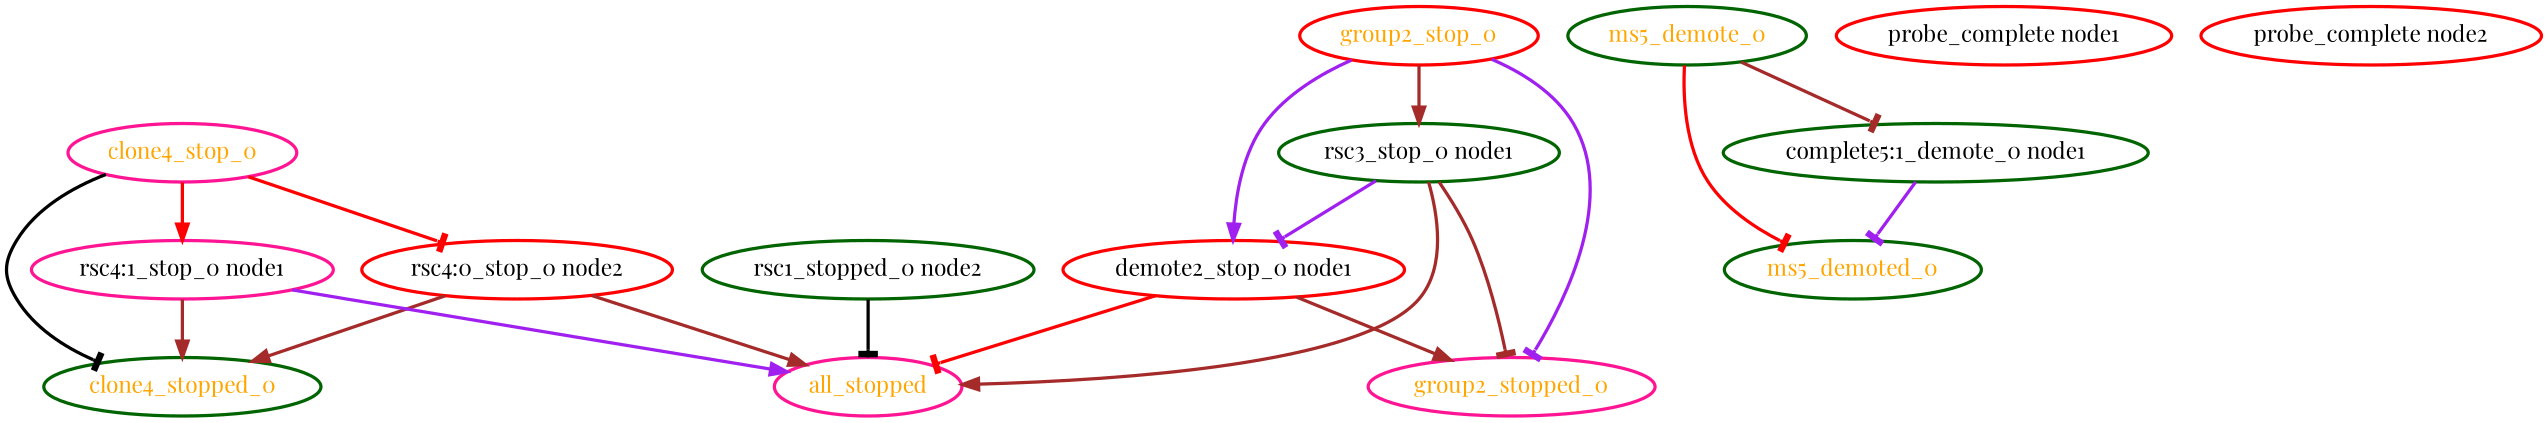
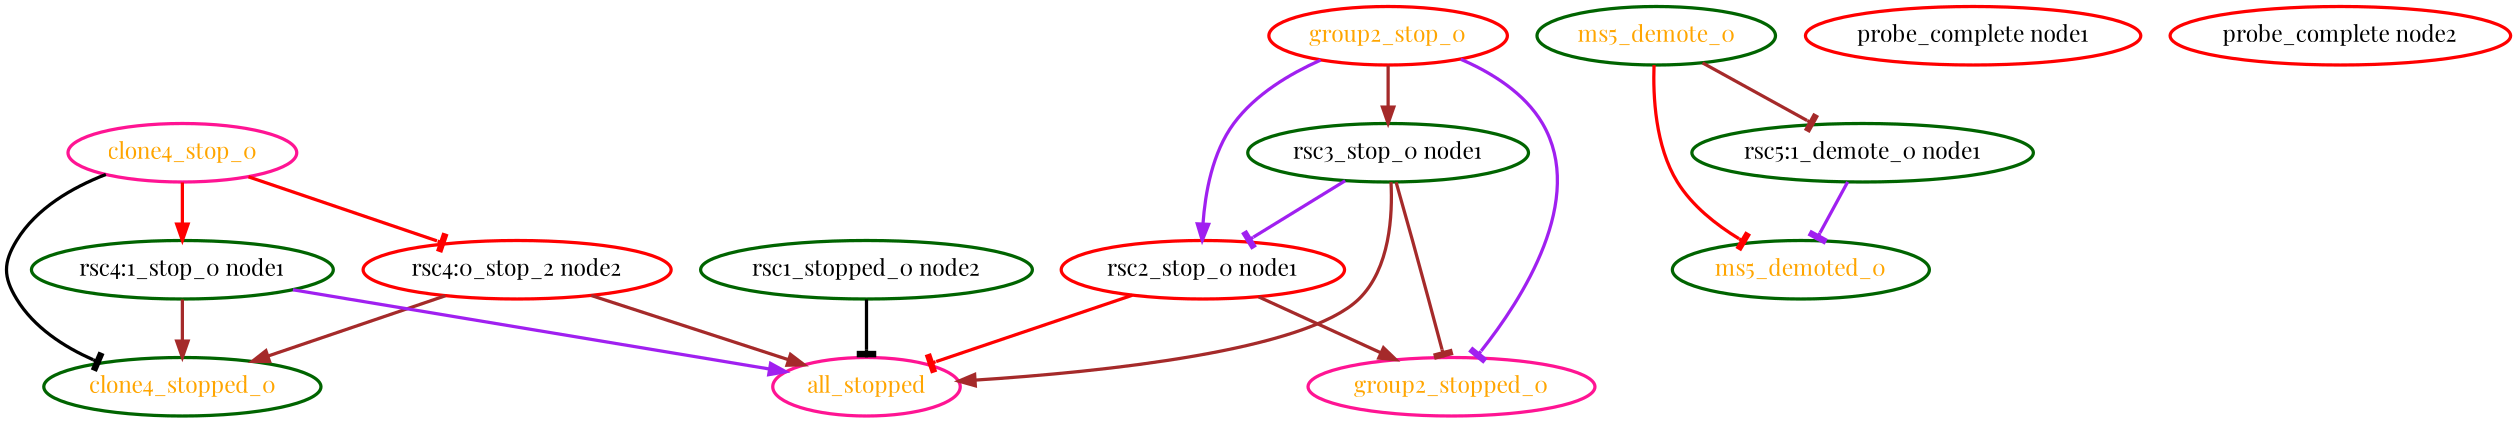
(1936, 153) -> (1863, 153)
(182, 270) -> (182, 270)
(517, 270) -> (517, 270)
(1234, 270) -> (1203, 270)
